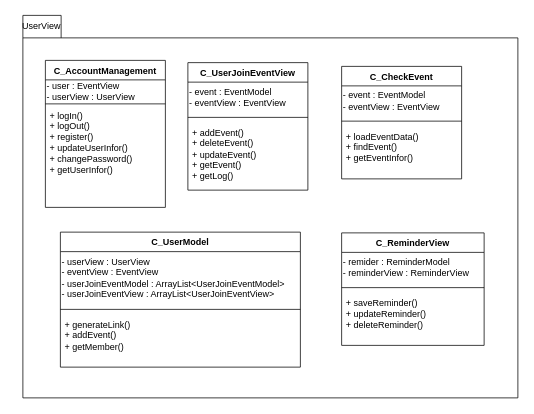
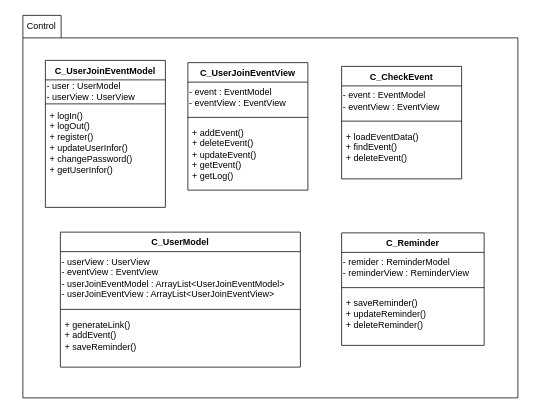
(42, 27) -> (42, 27)
(105, 71) -> (105, 71)
(93, 91) -> (93, 91)
(388, 148) -> (387, 148)
(413, 244) -> (413, 244)
(103, 336) -> (103, 336)
